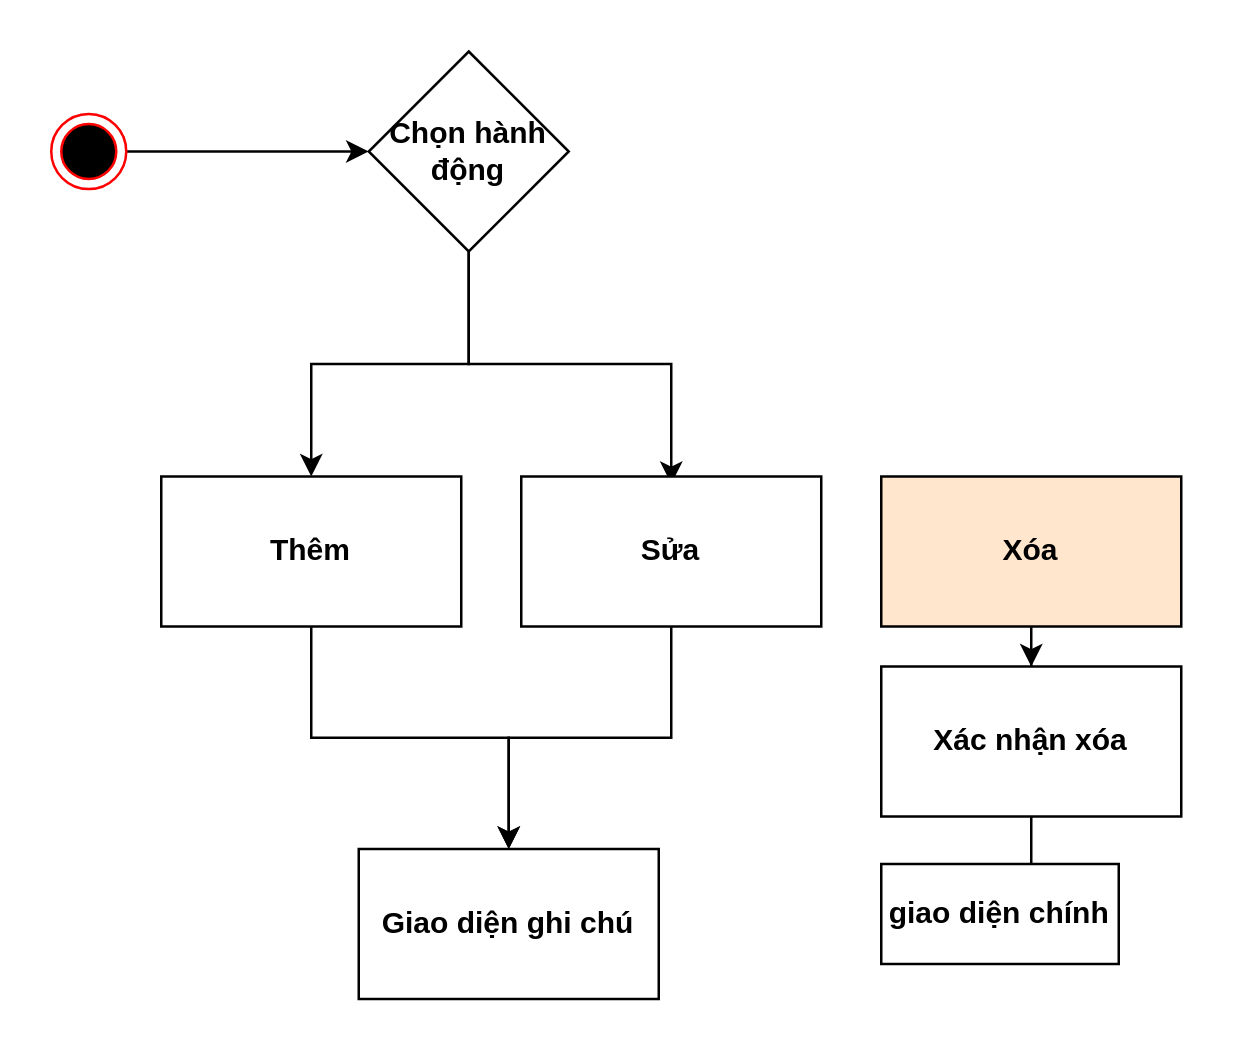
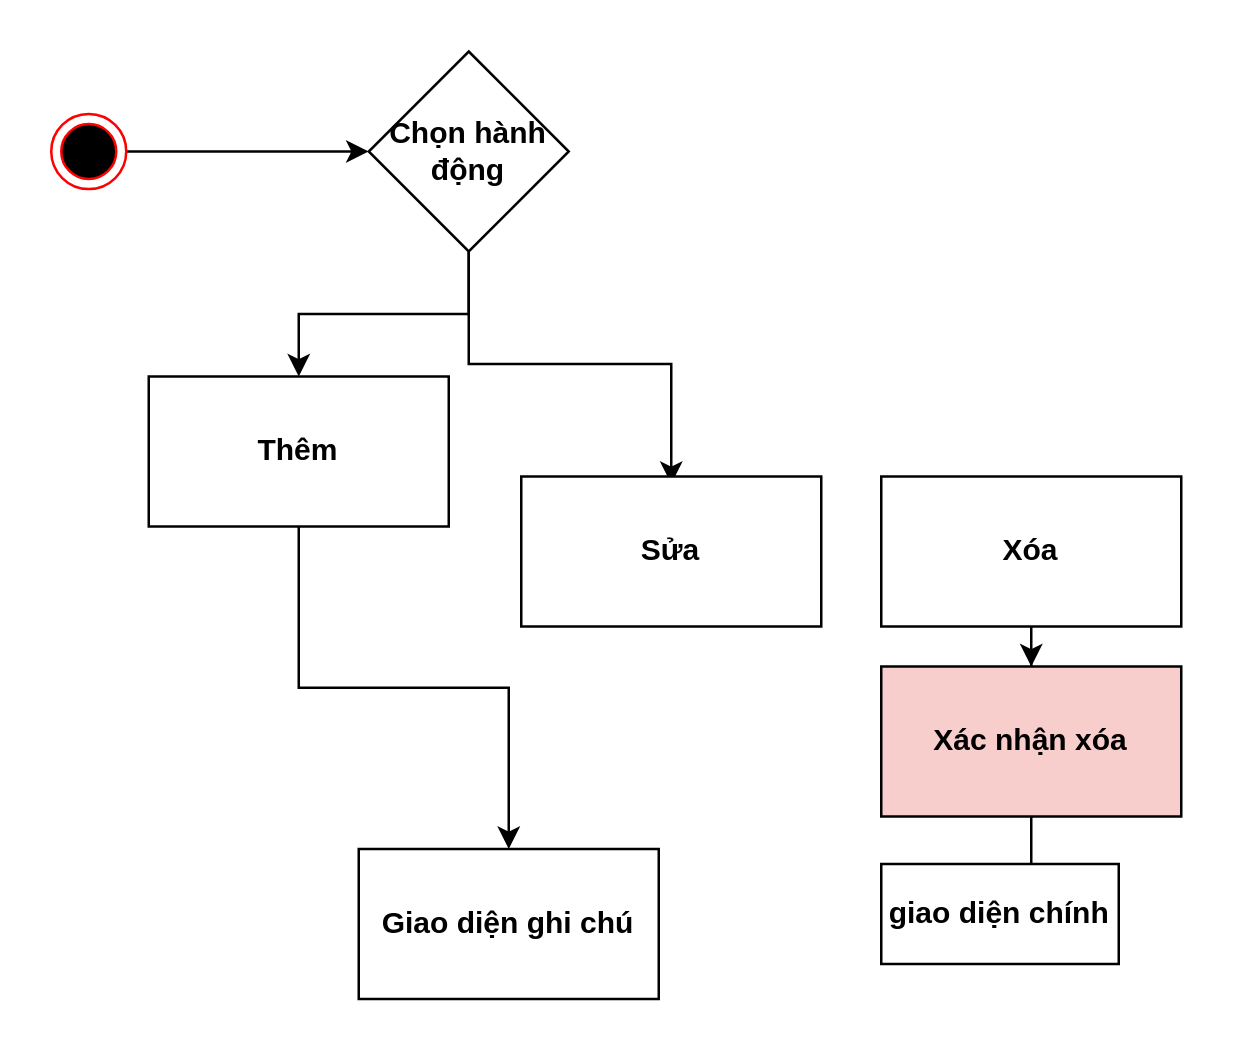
(311, 551) -> (299, 451)
(1031, 551) -> (1031, 551)
(648, 738) -> none
(1031, 741) -> (1031, 741)
